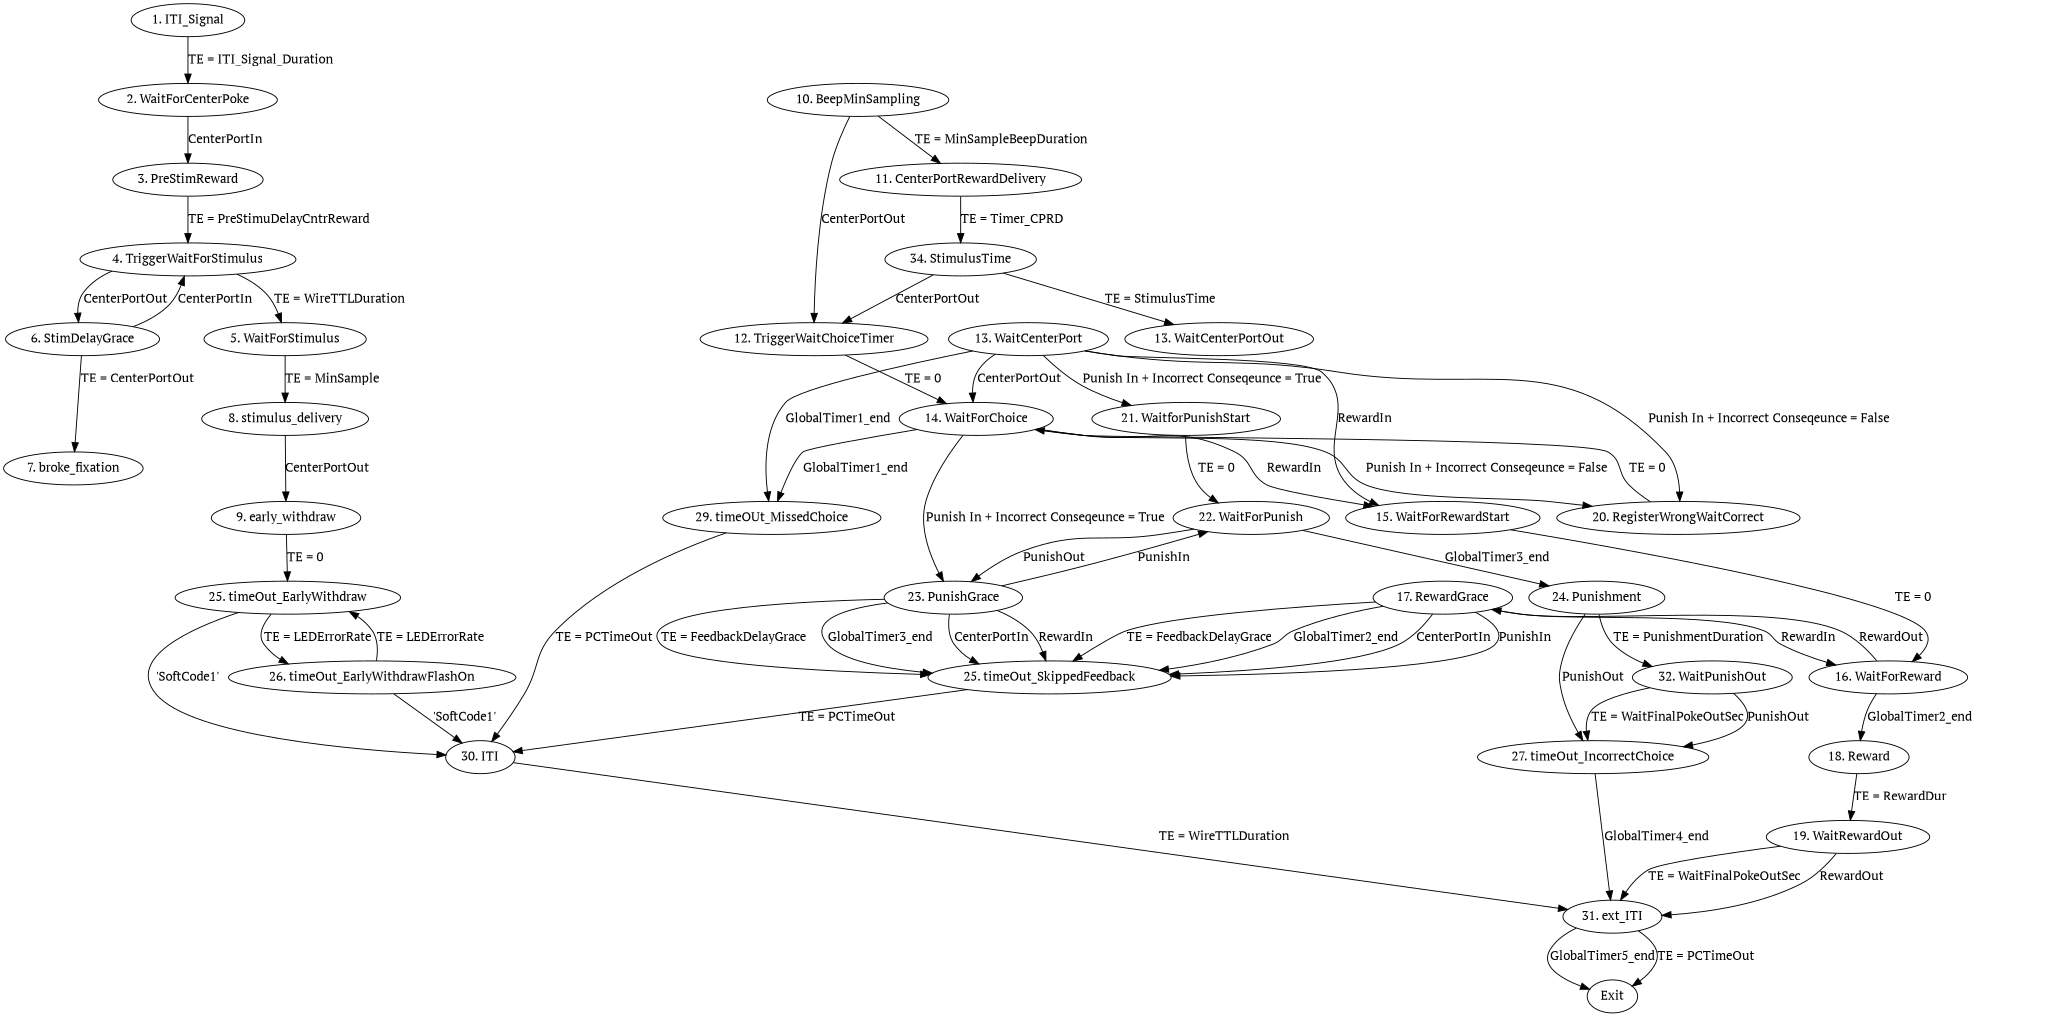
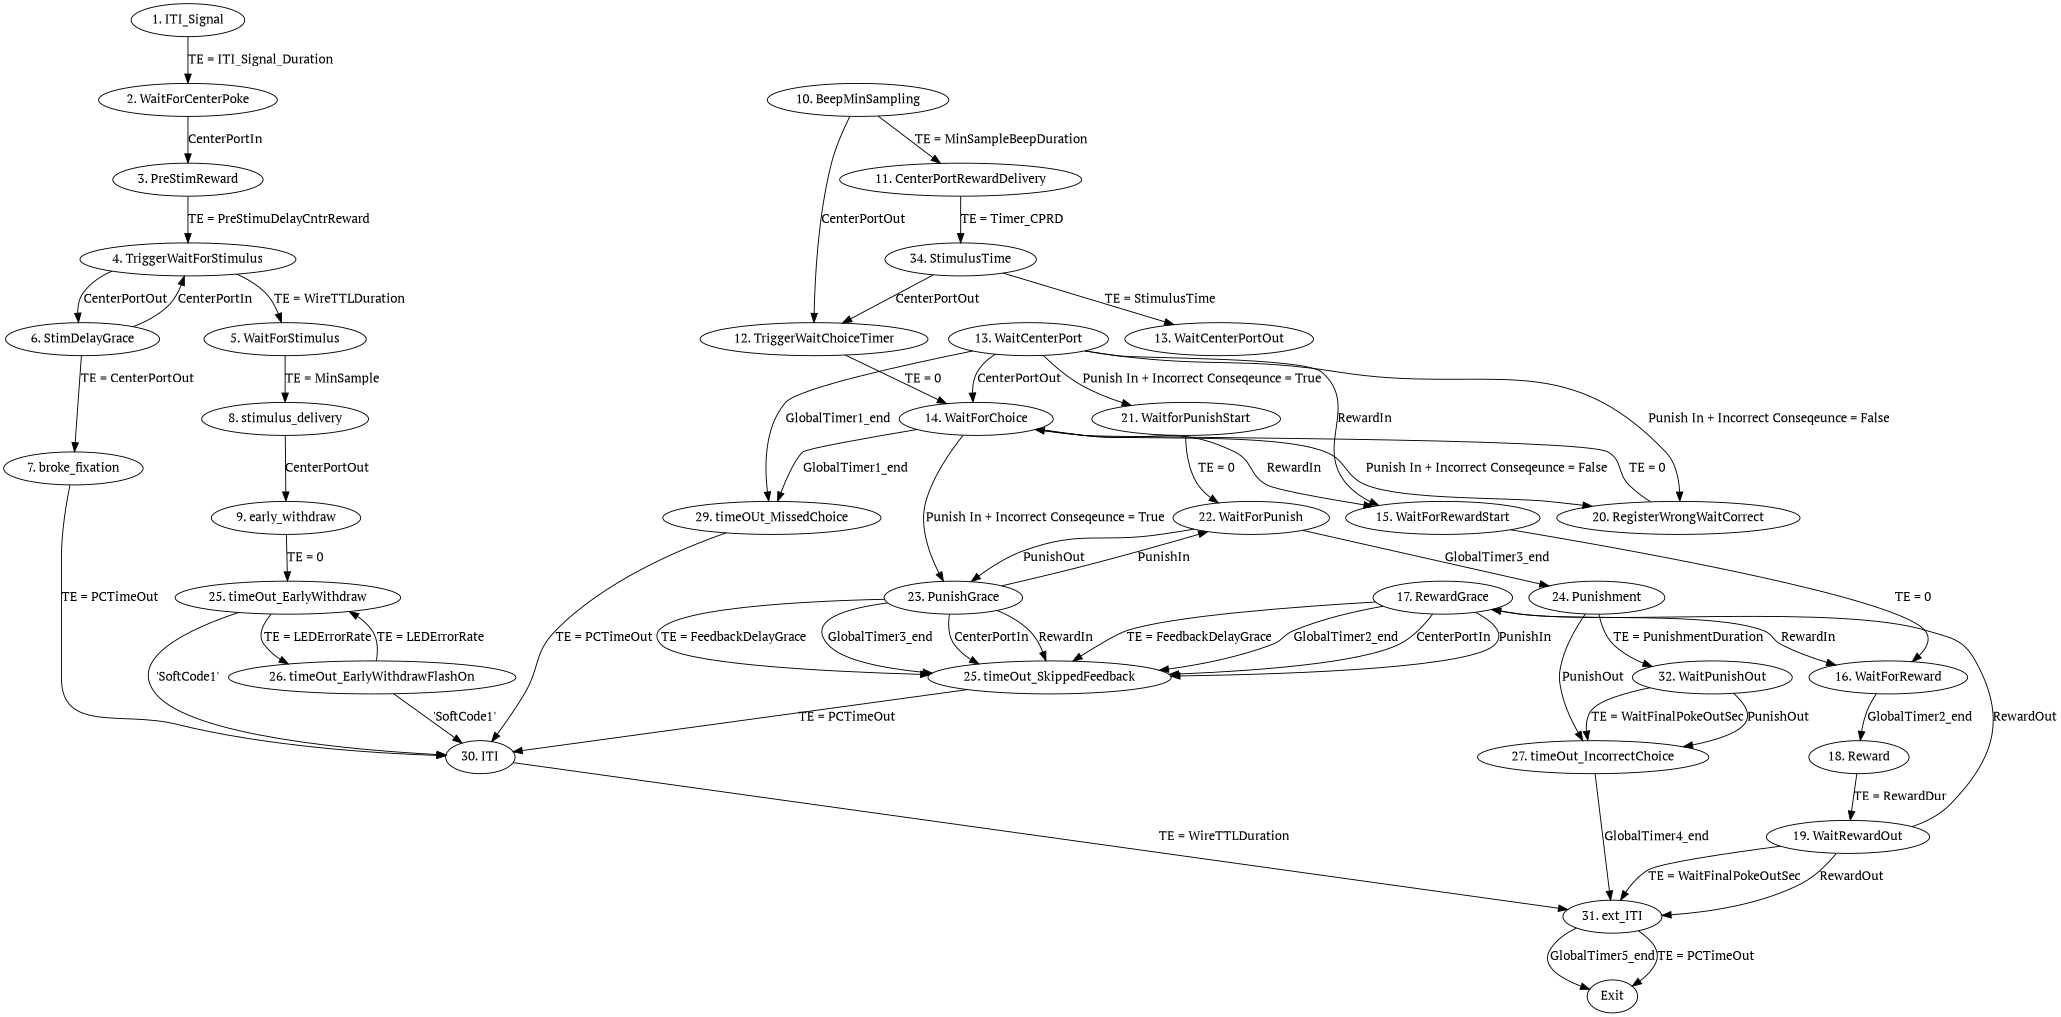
(1714, 615) -> (1846, 619)
none -> (142, 720)
